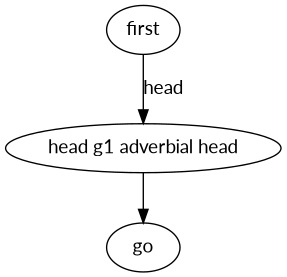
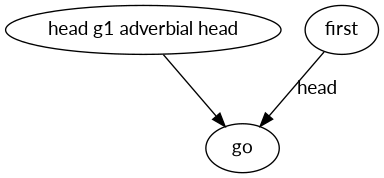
(143, 82) -> (297, 84)
